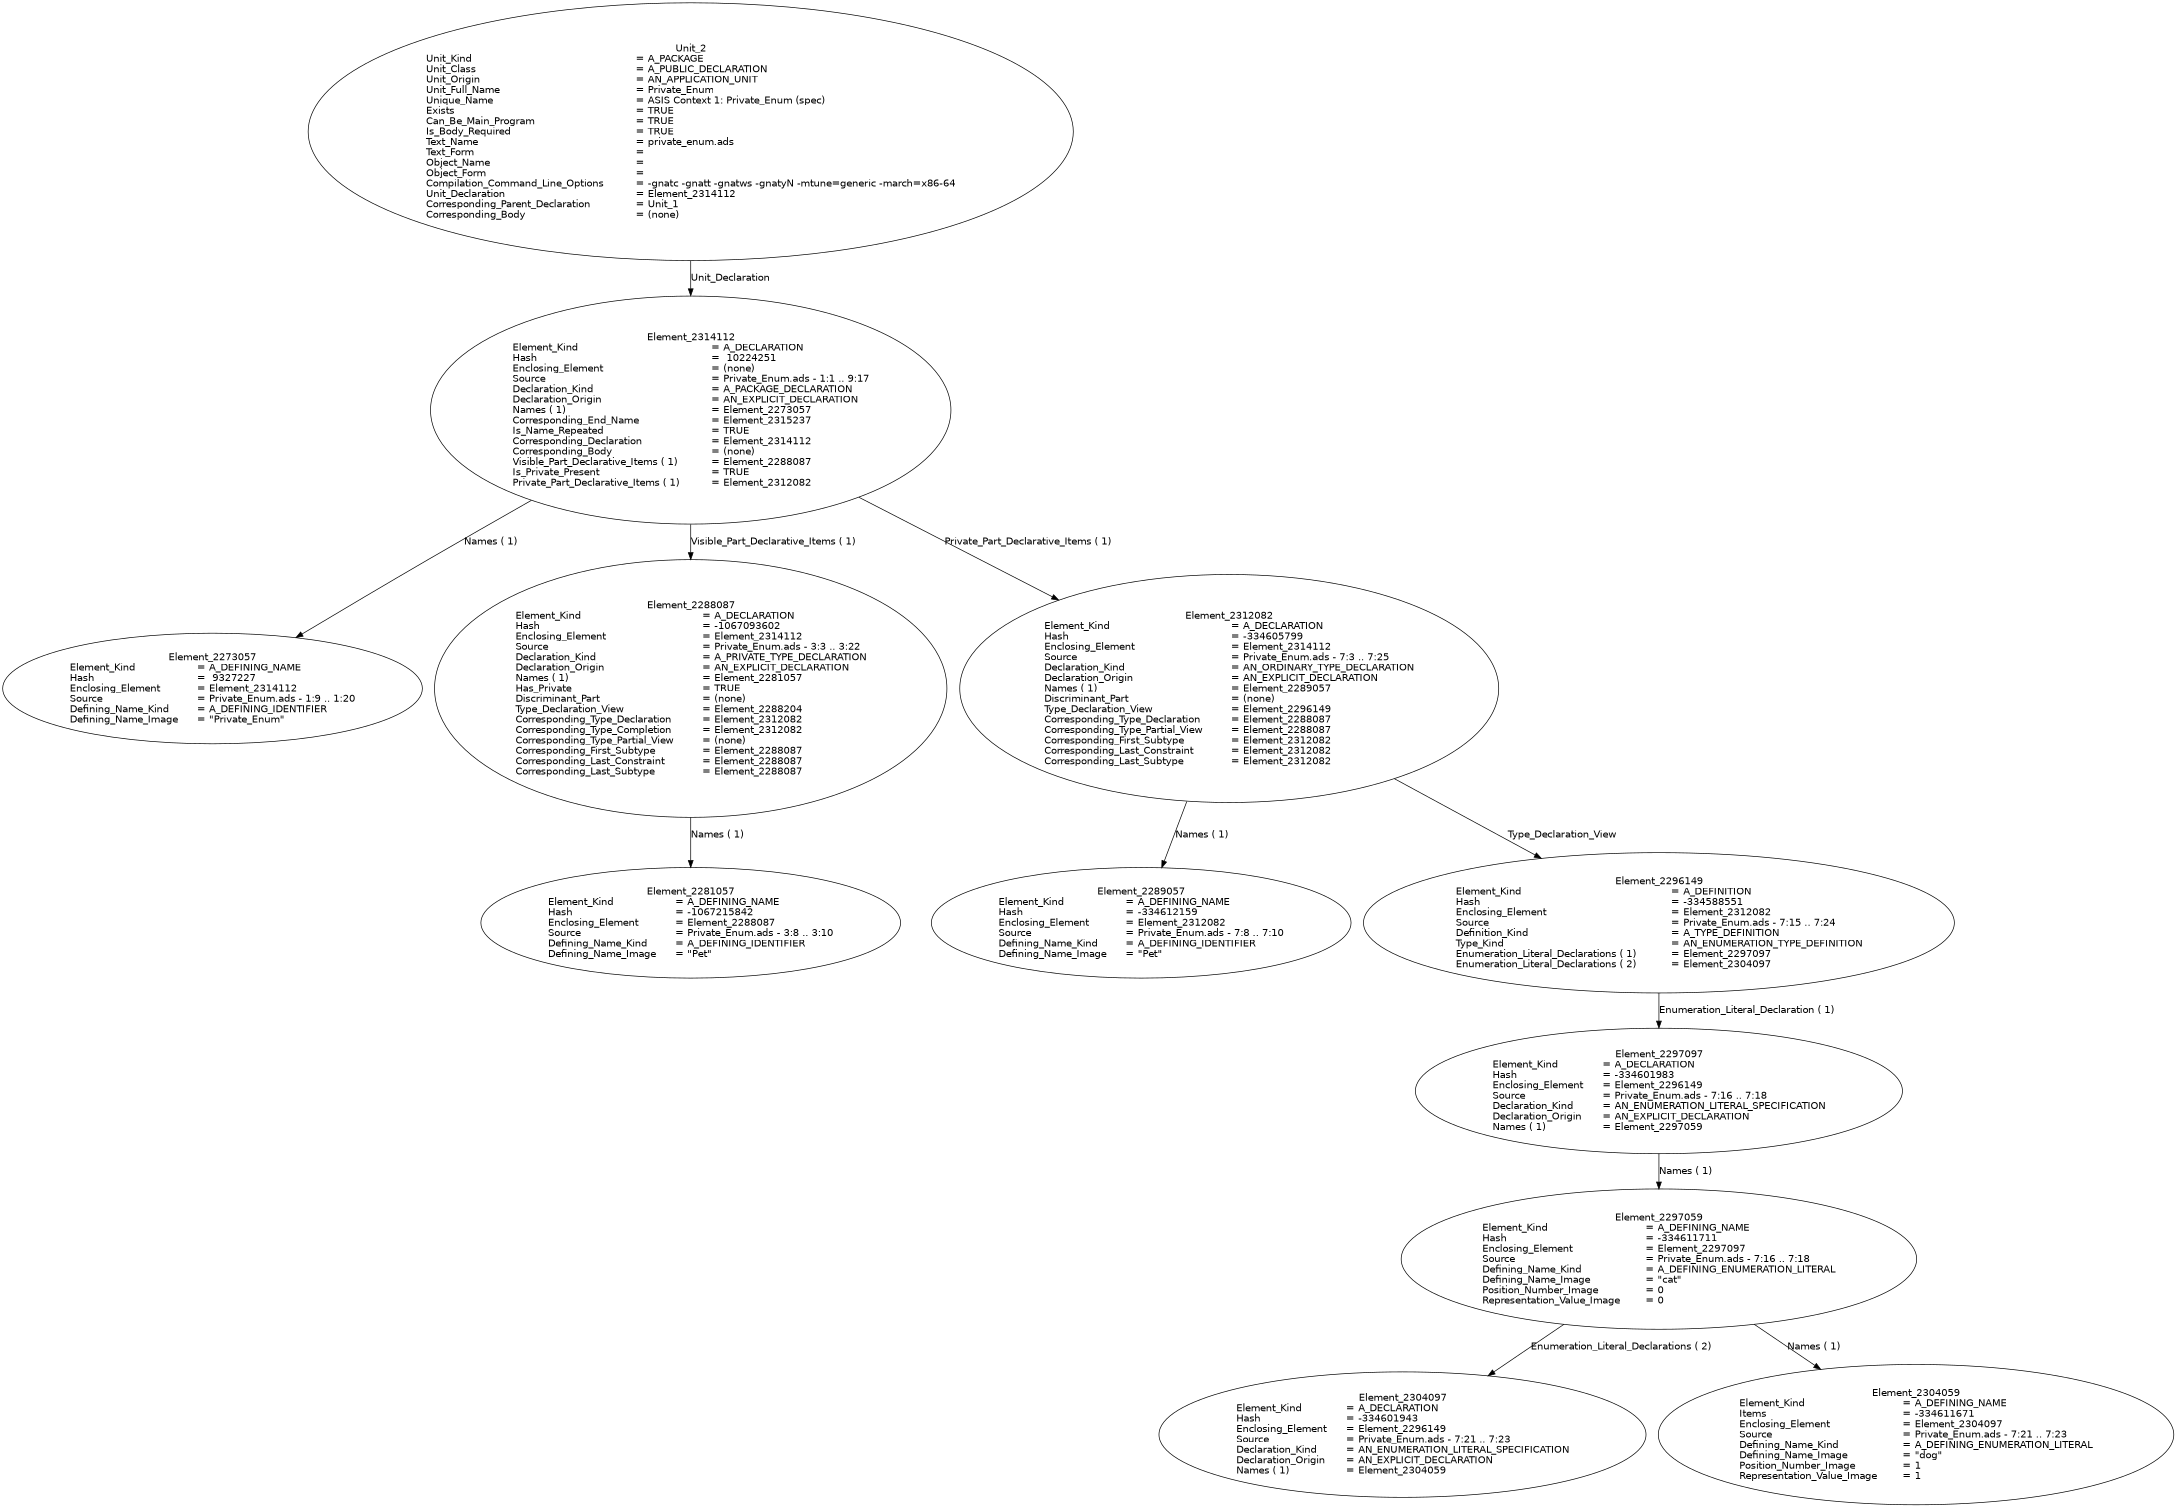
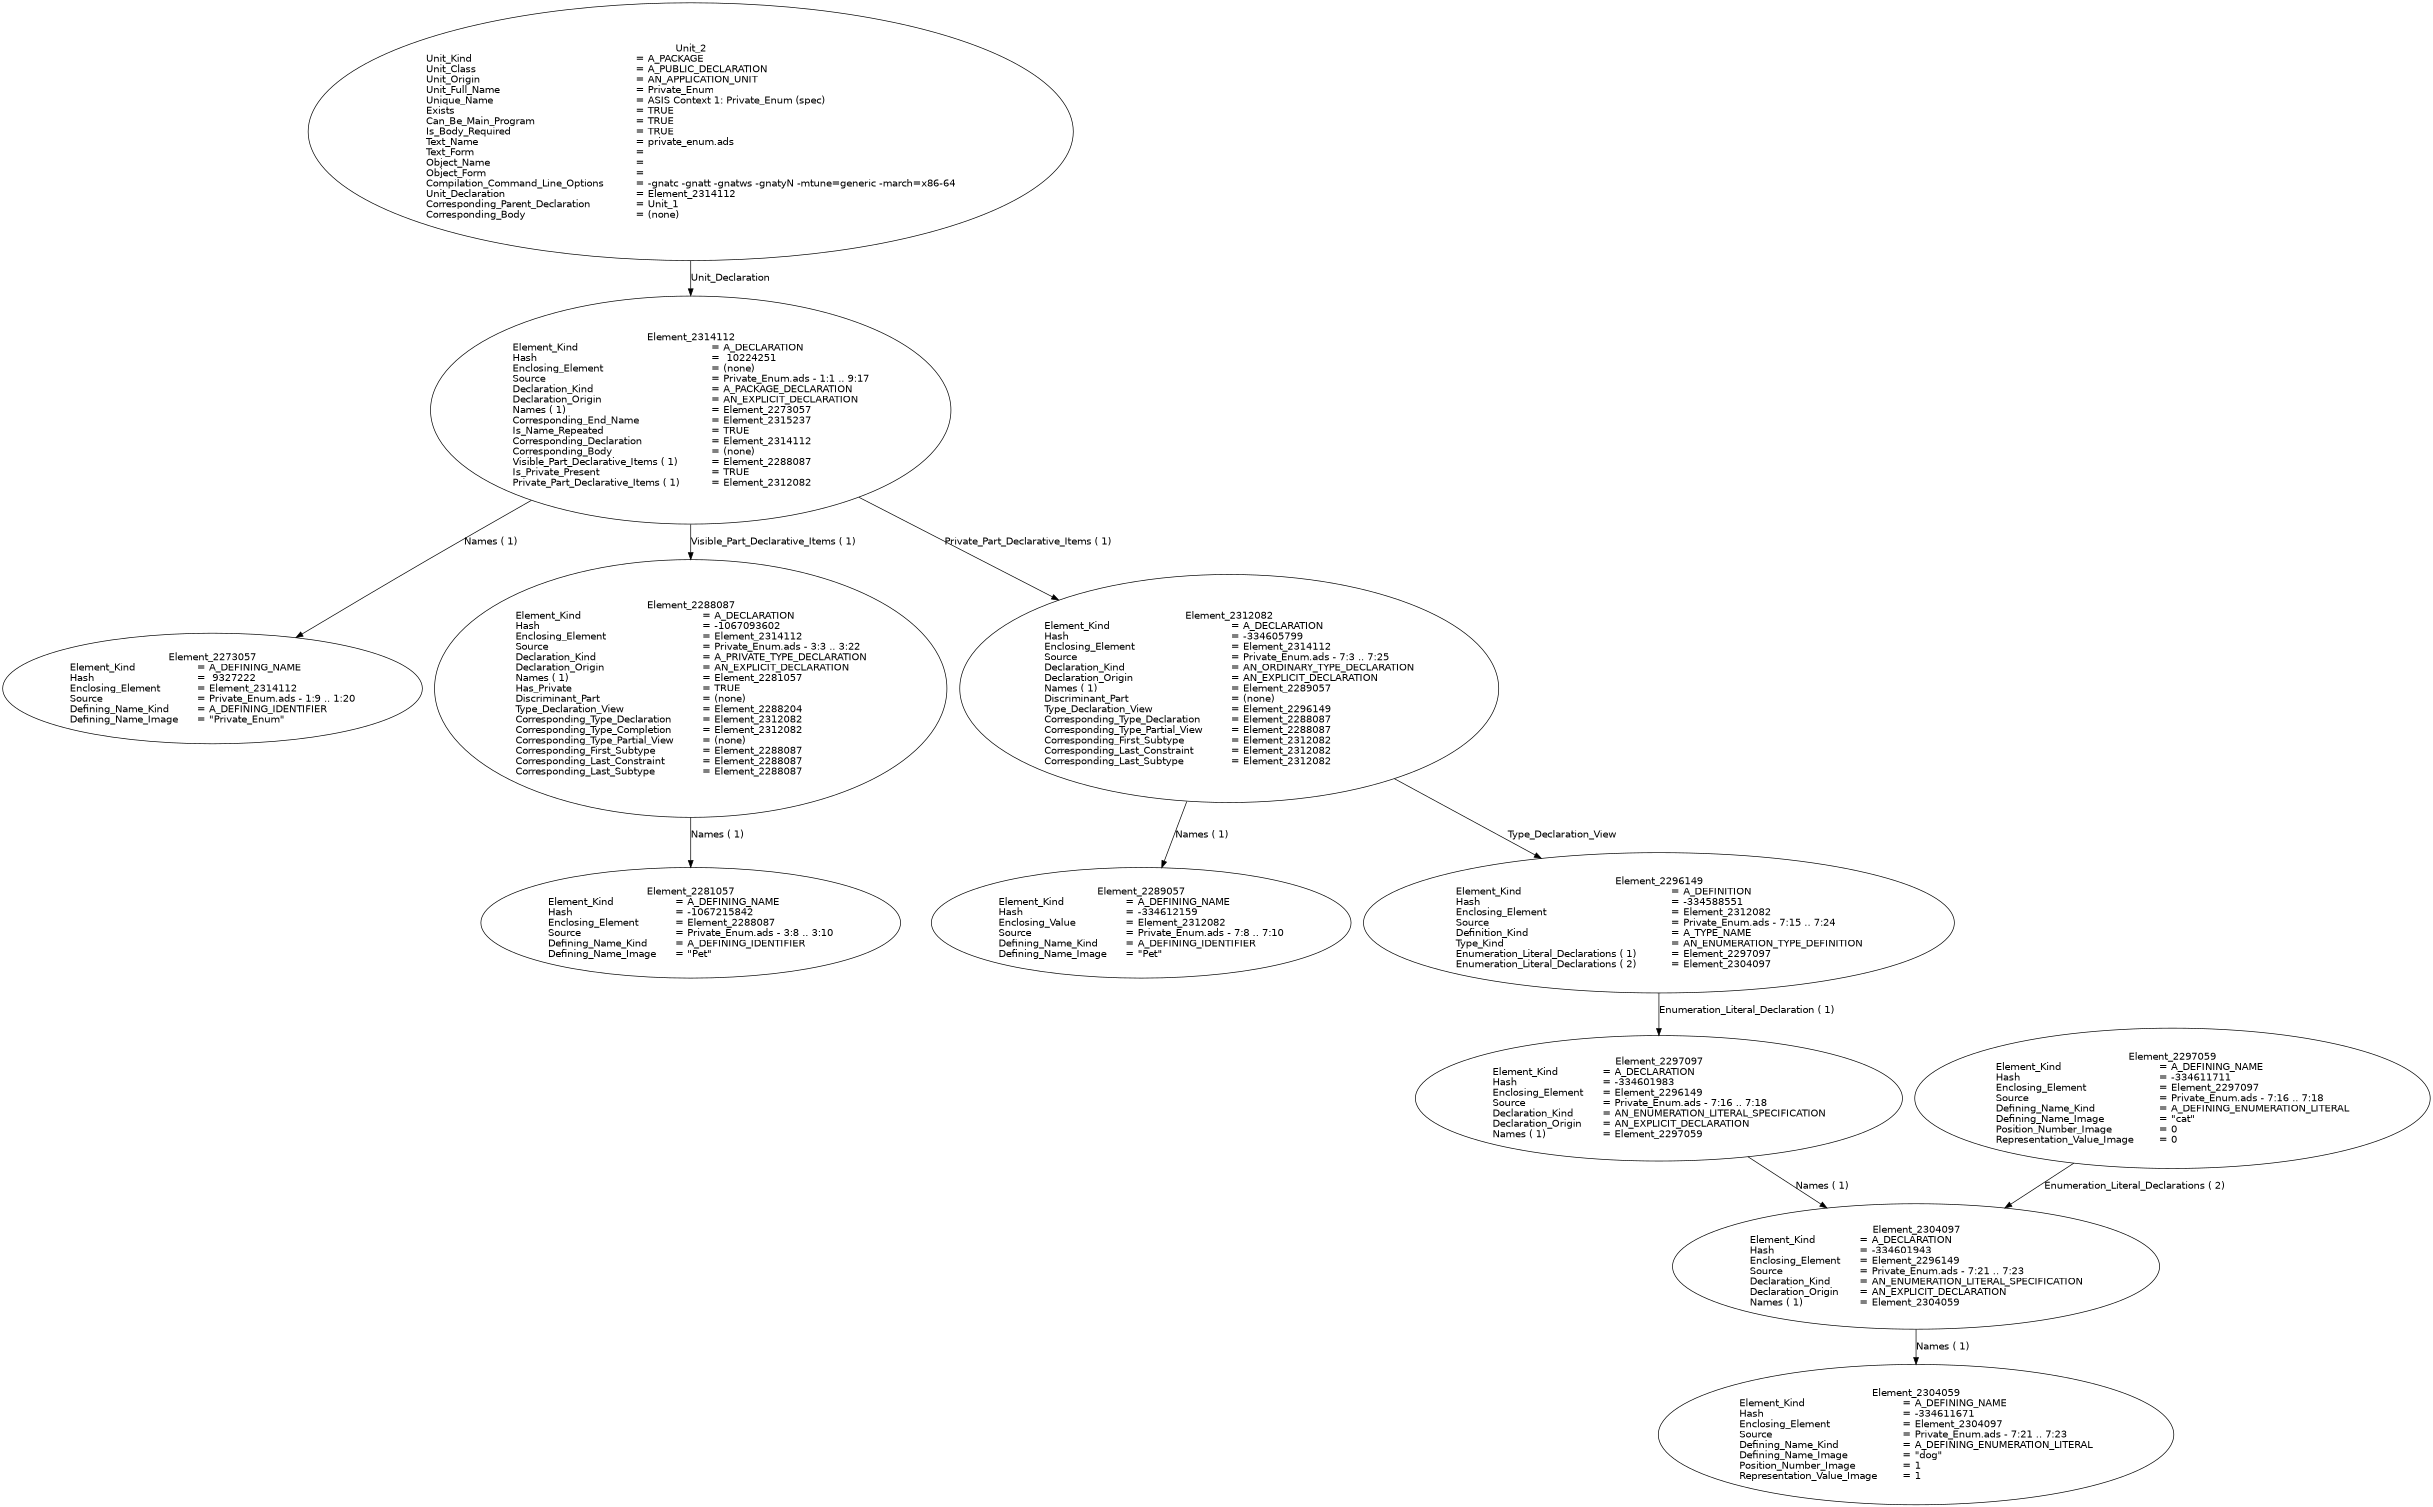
(233, 678) -> (233, 678)
(1052, 923) -> (1045, 923)
(1731, 933) -> (1717, 933)
(1659, 1168) -> (1784, 1180)
(1784, 1345) -> (1916, 1343)
(1756, 1414) -> (1755, 1414)
